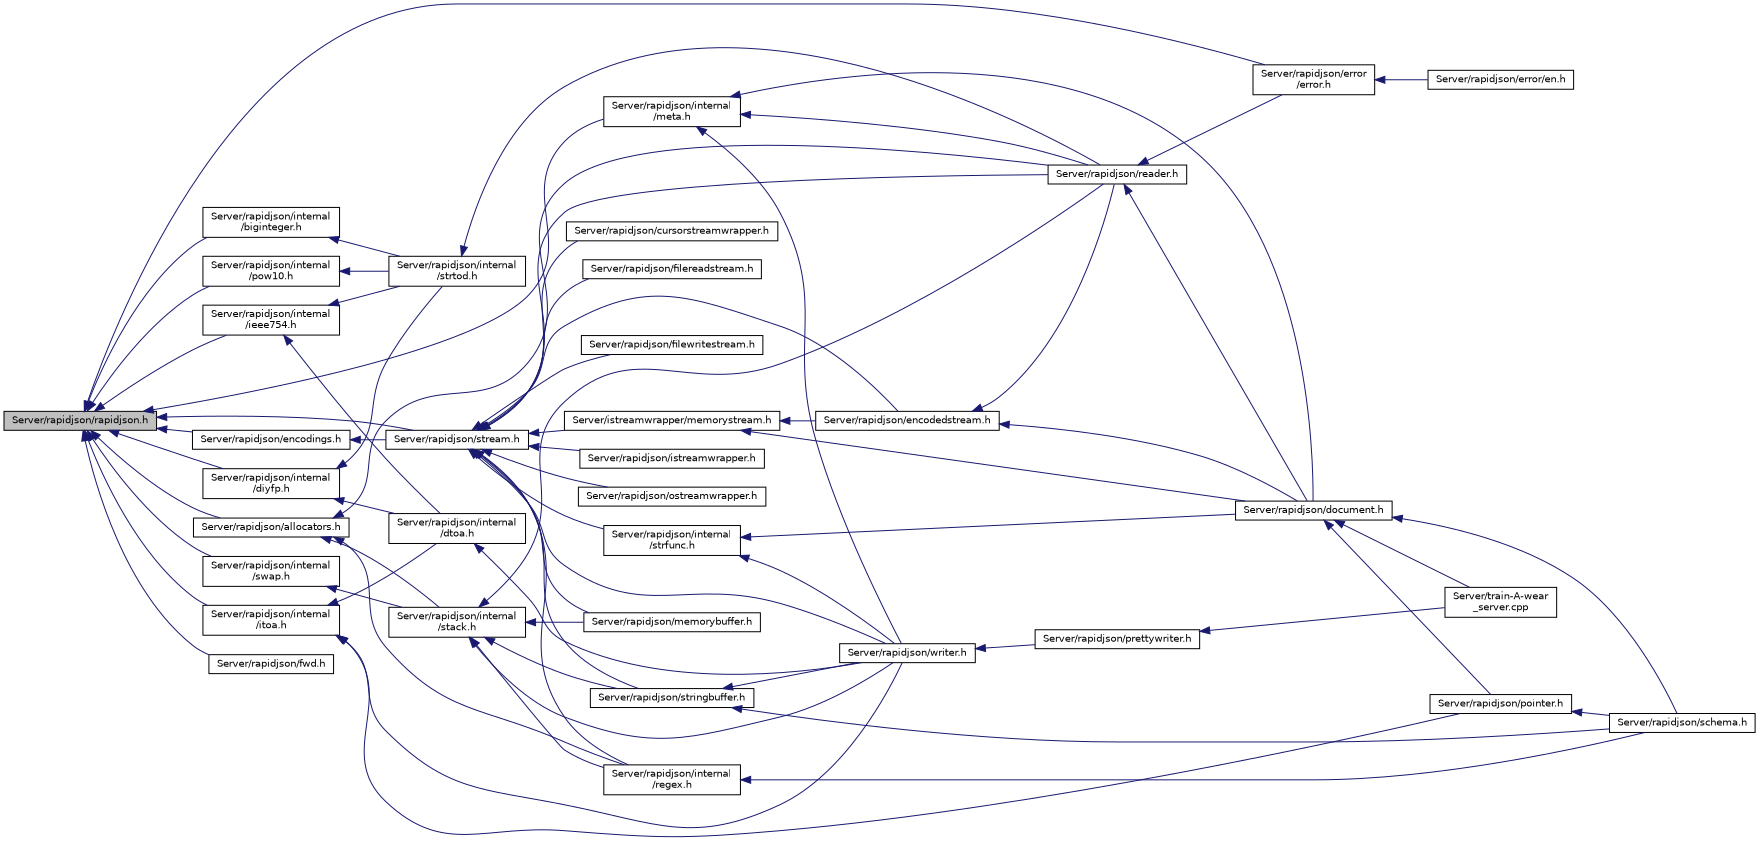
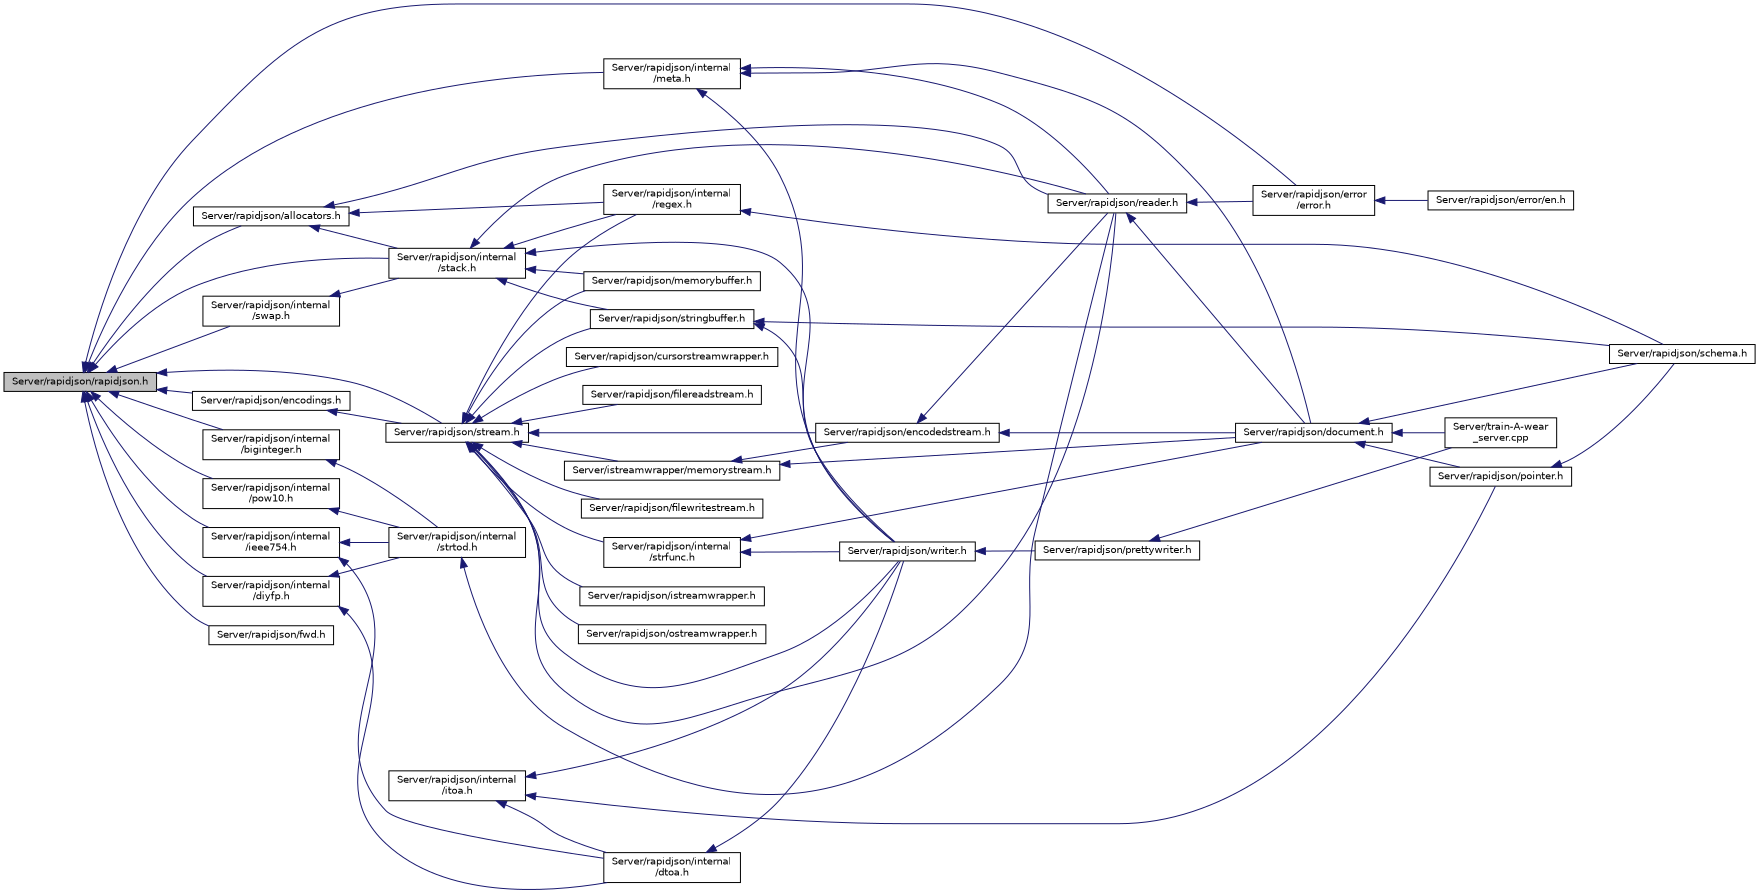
(135, 532) -> (228, 275)
